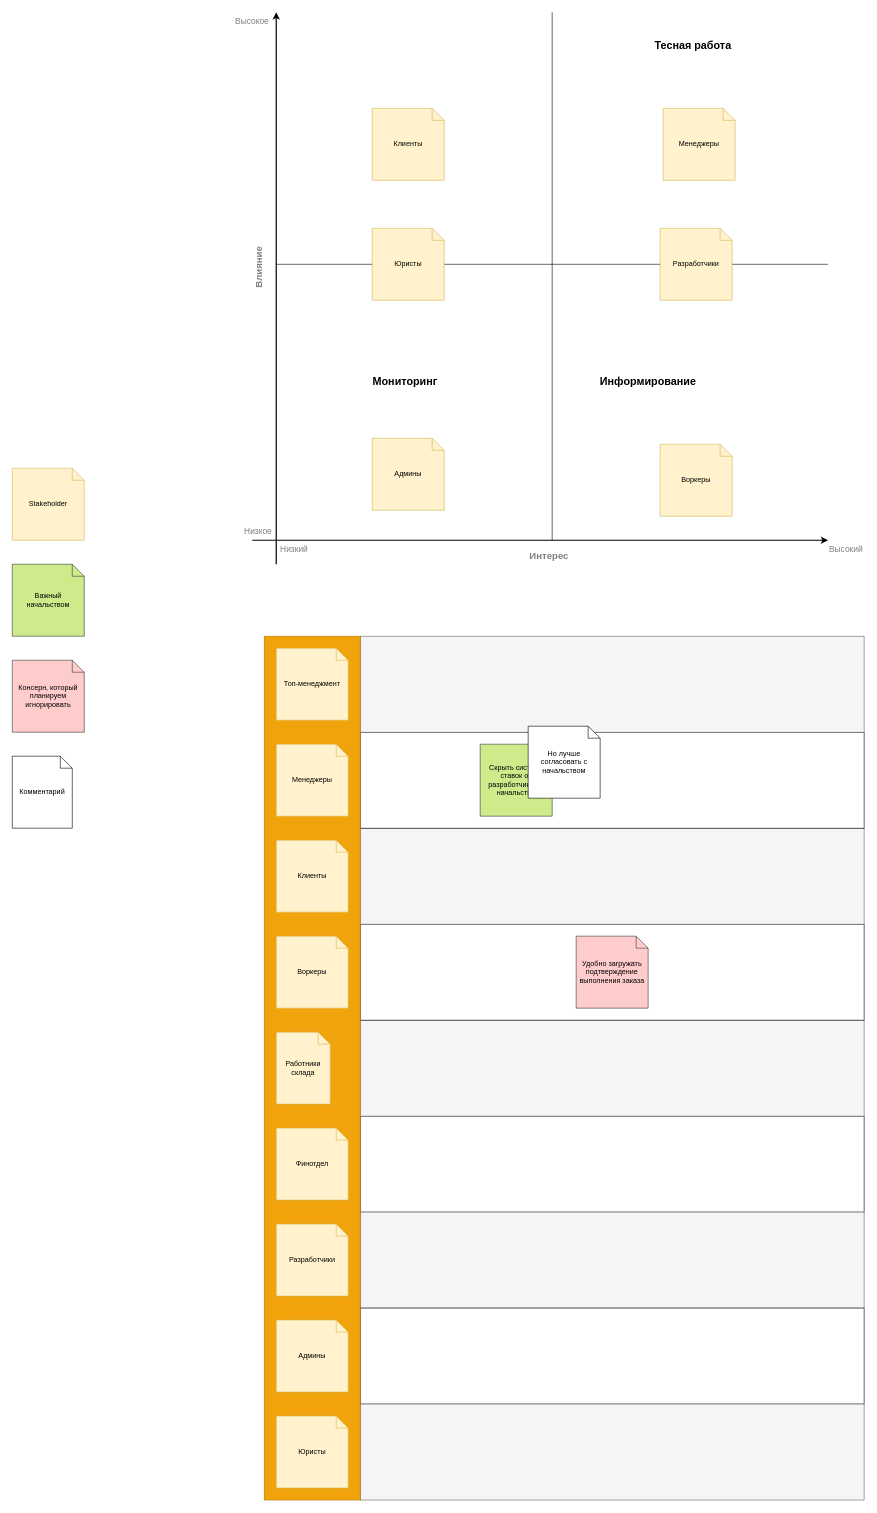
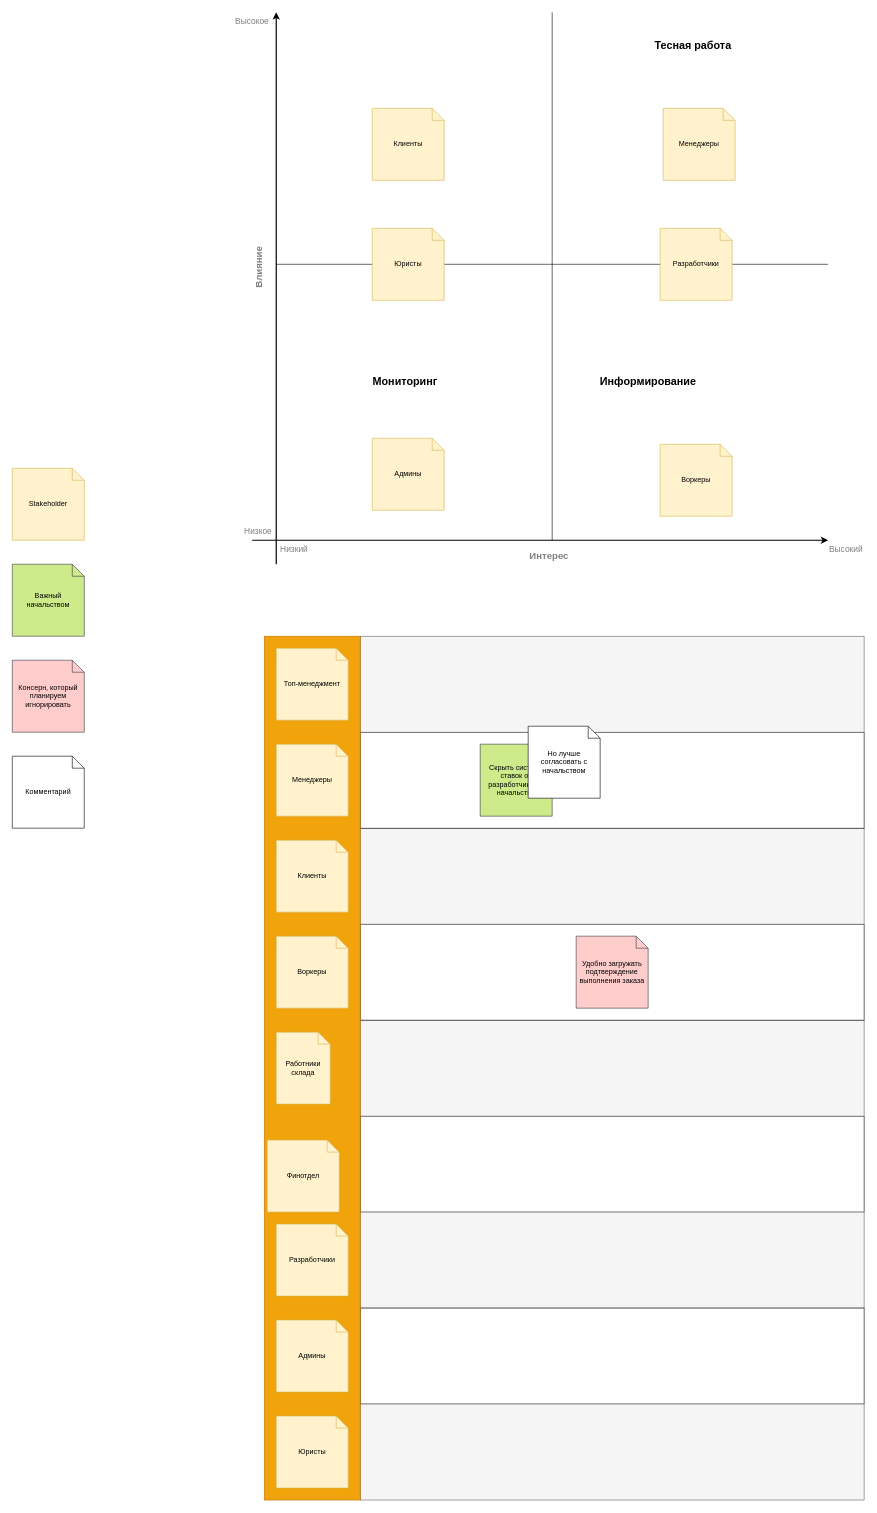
(42, 792) -> (48, 792)
(312, 1164) -> (303, 1176)
